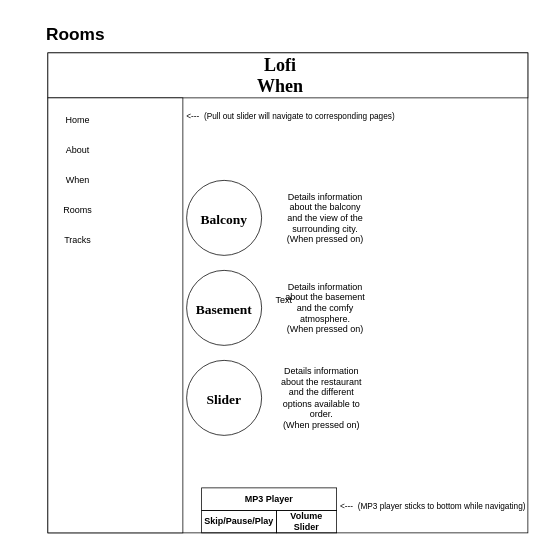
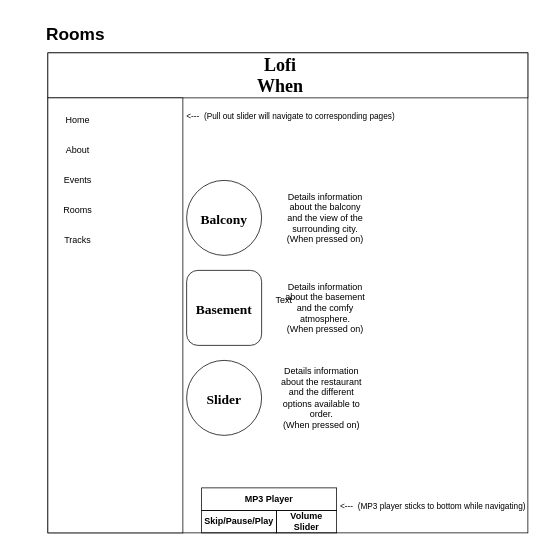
(78, 180) -> (78, 180)
(224, 308) -> (224, 308)
